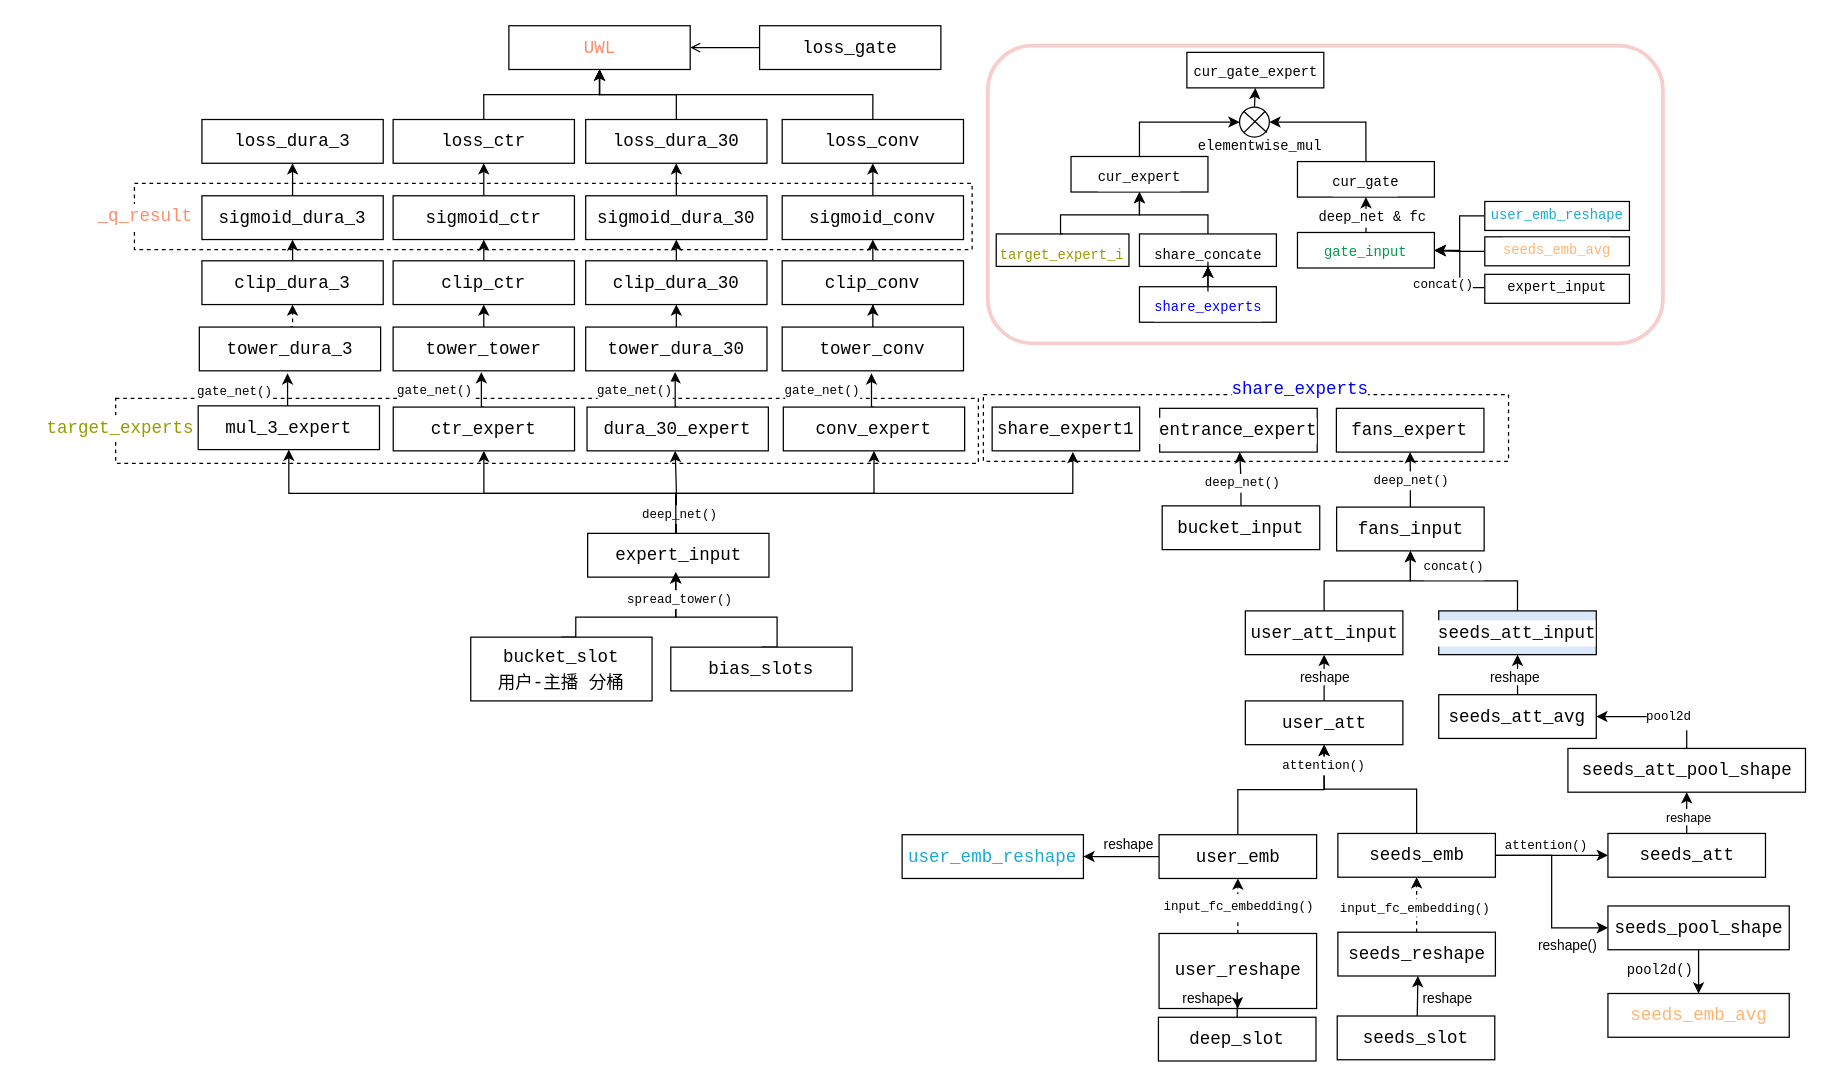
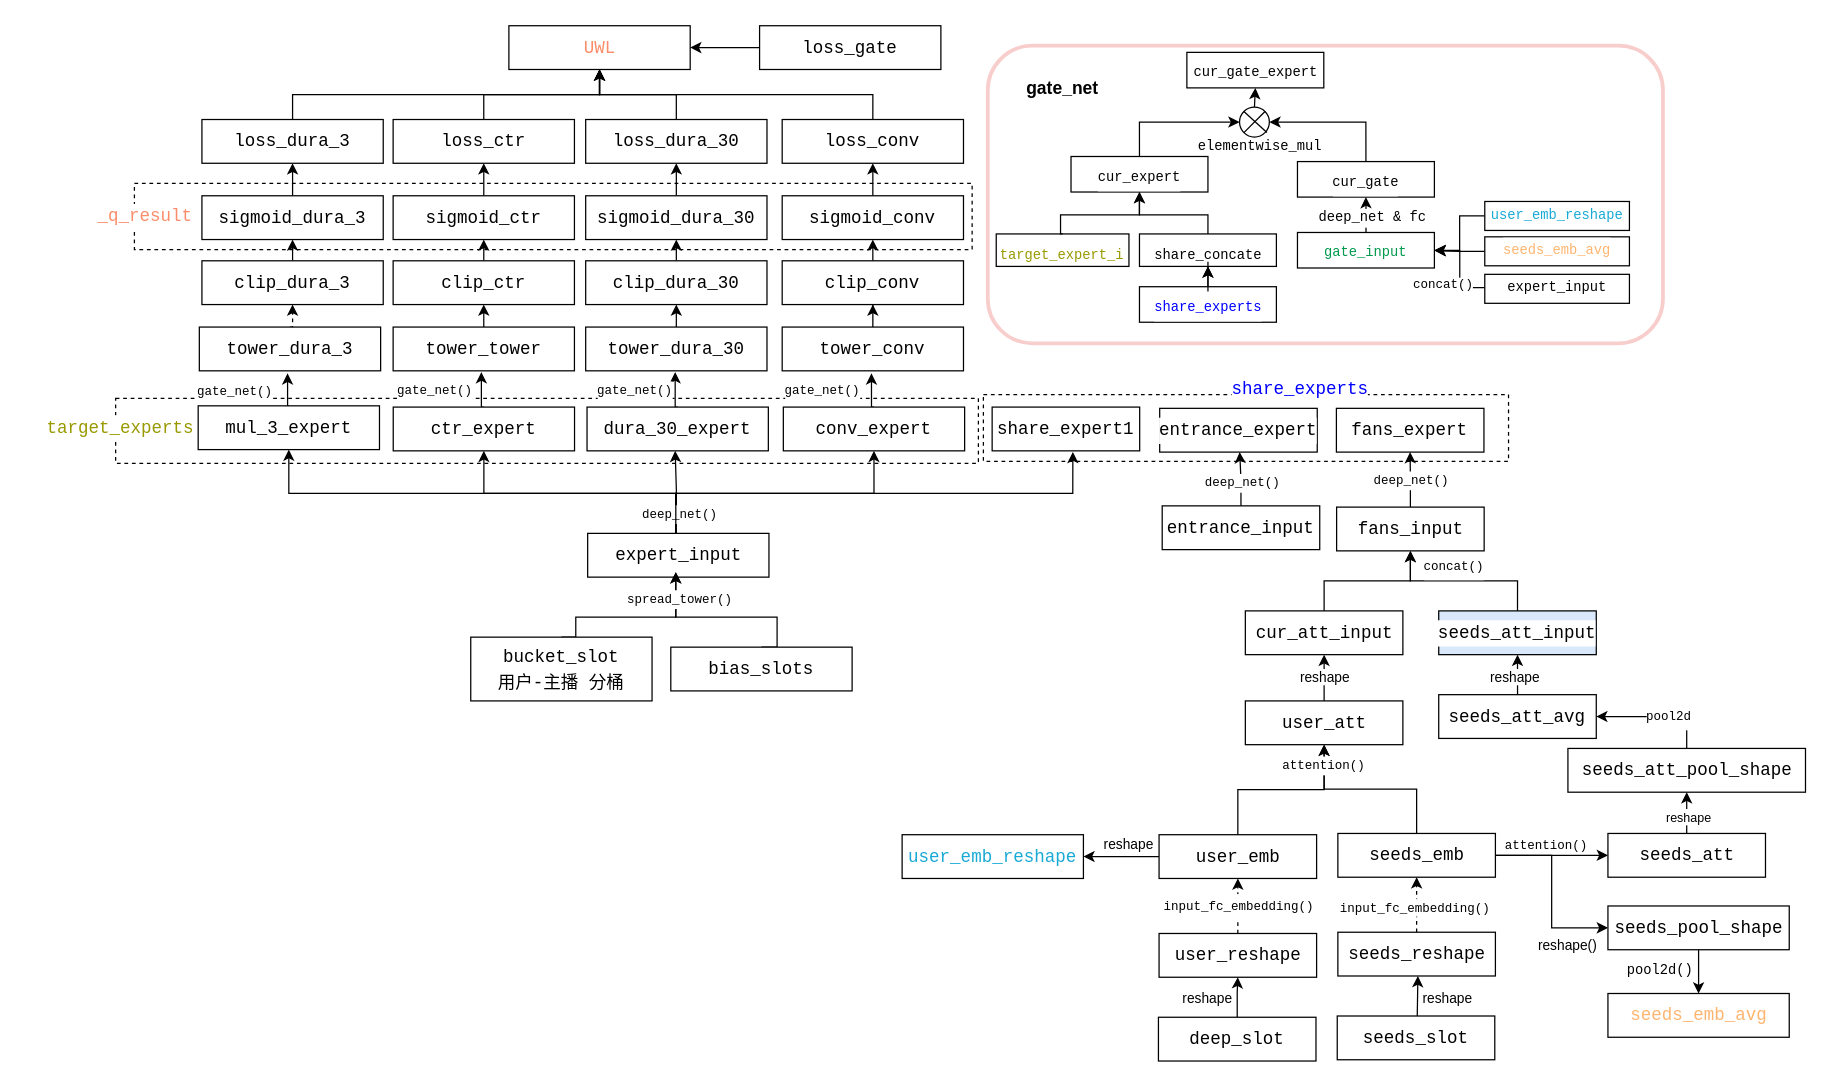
(697, 48) -> (700, 48)
none -> (1062, 88)
none -> (374, 94)
(1241, 528) -> (1241, 528)
(1324, 633) -> (1324, 633)
(1238, 971) -> (1238, 955)
